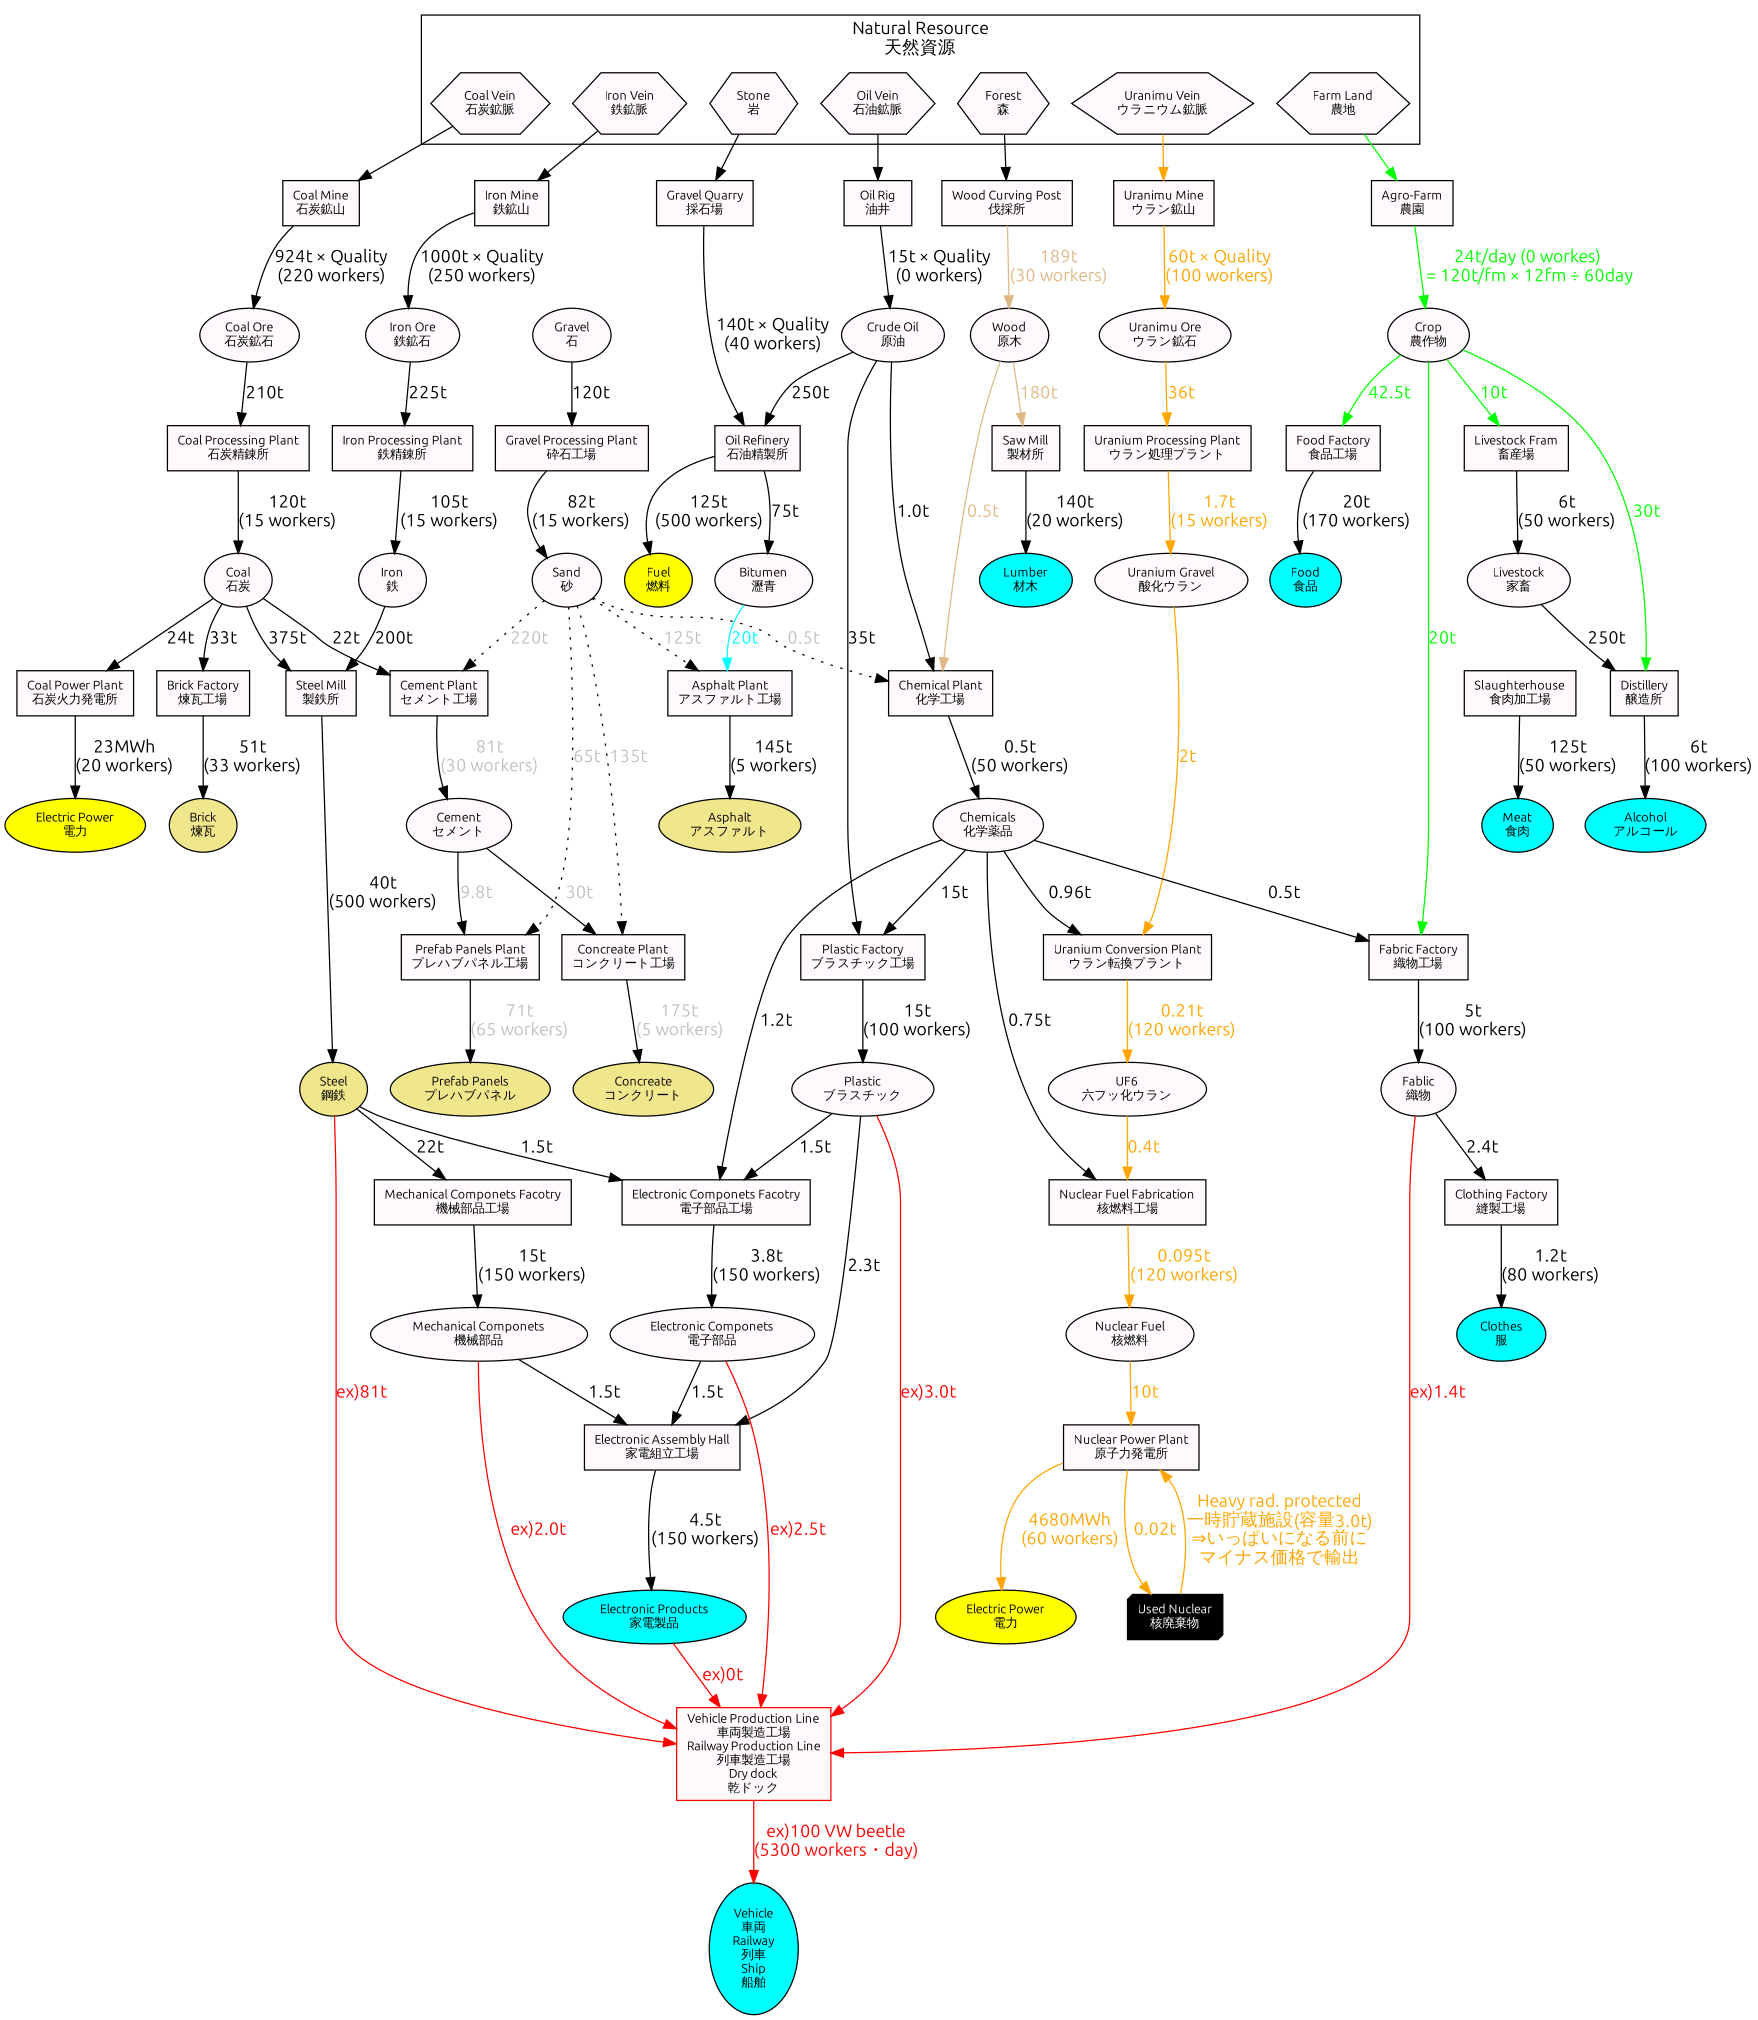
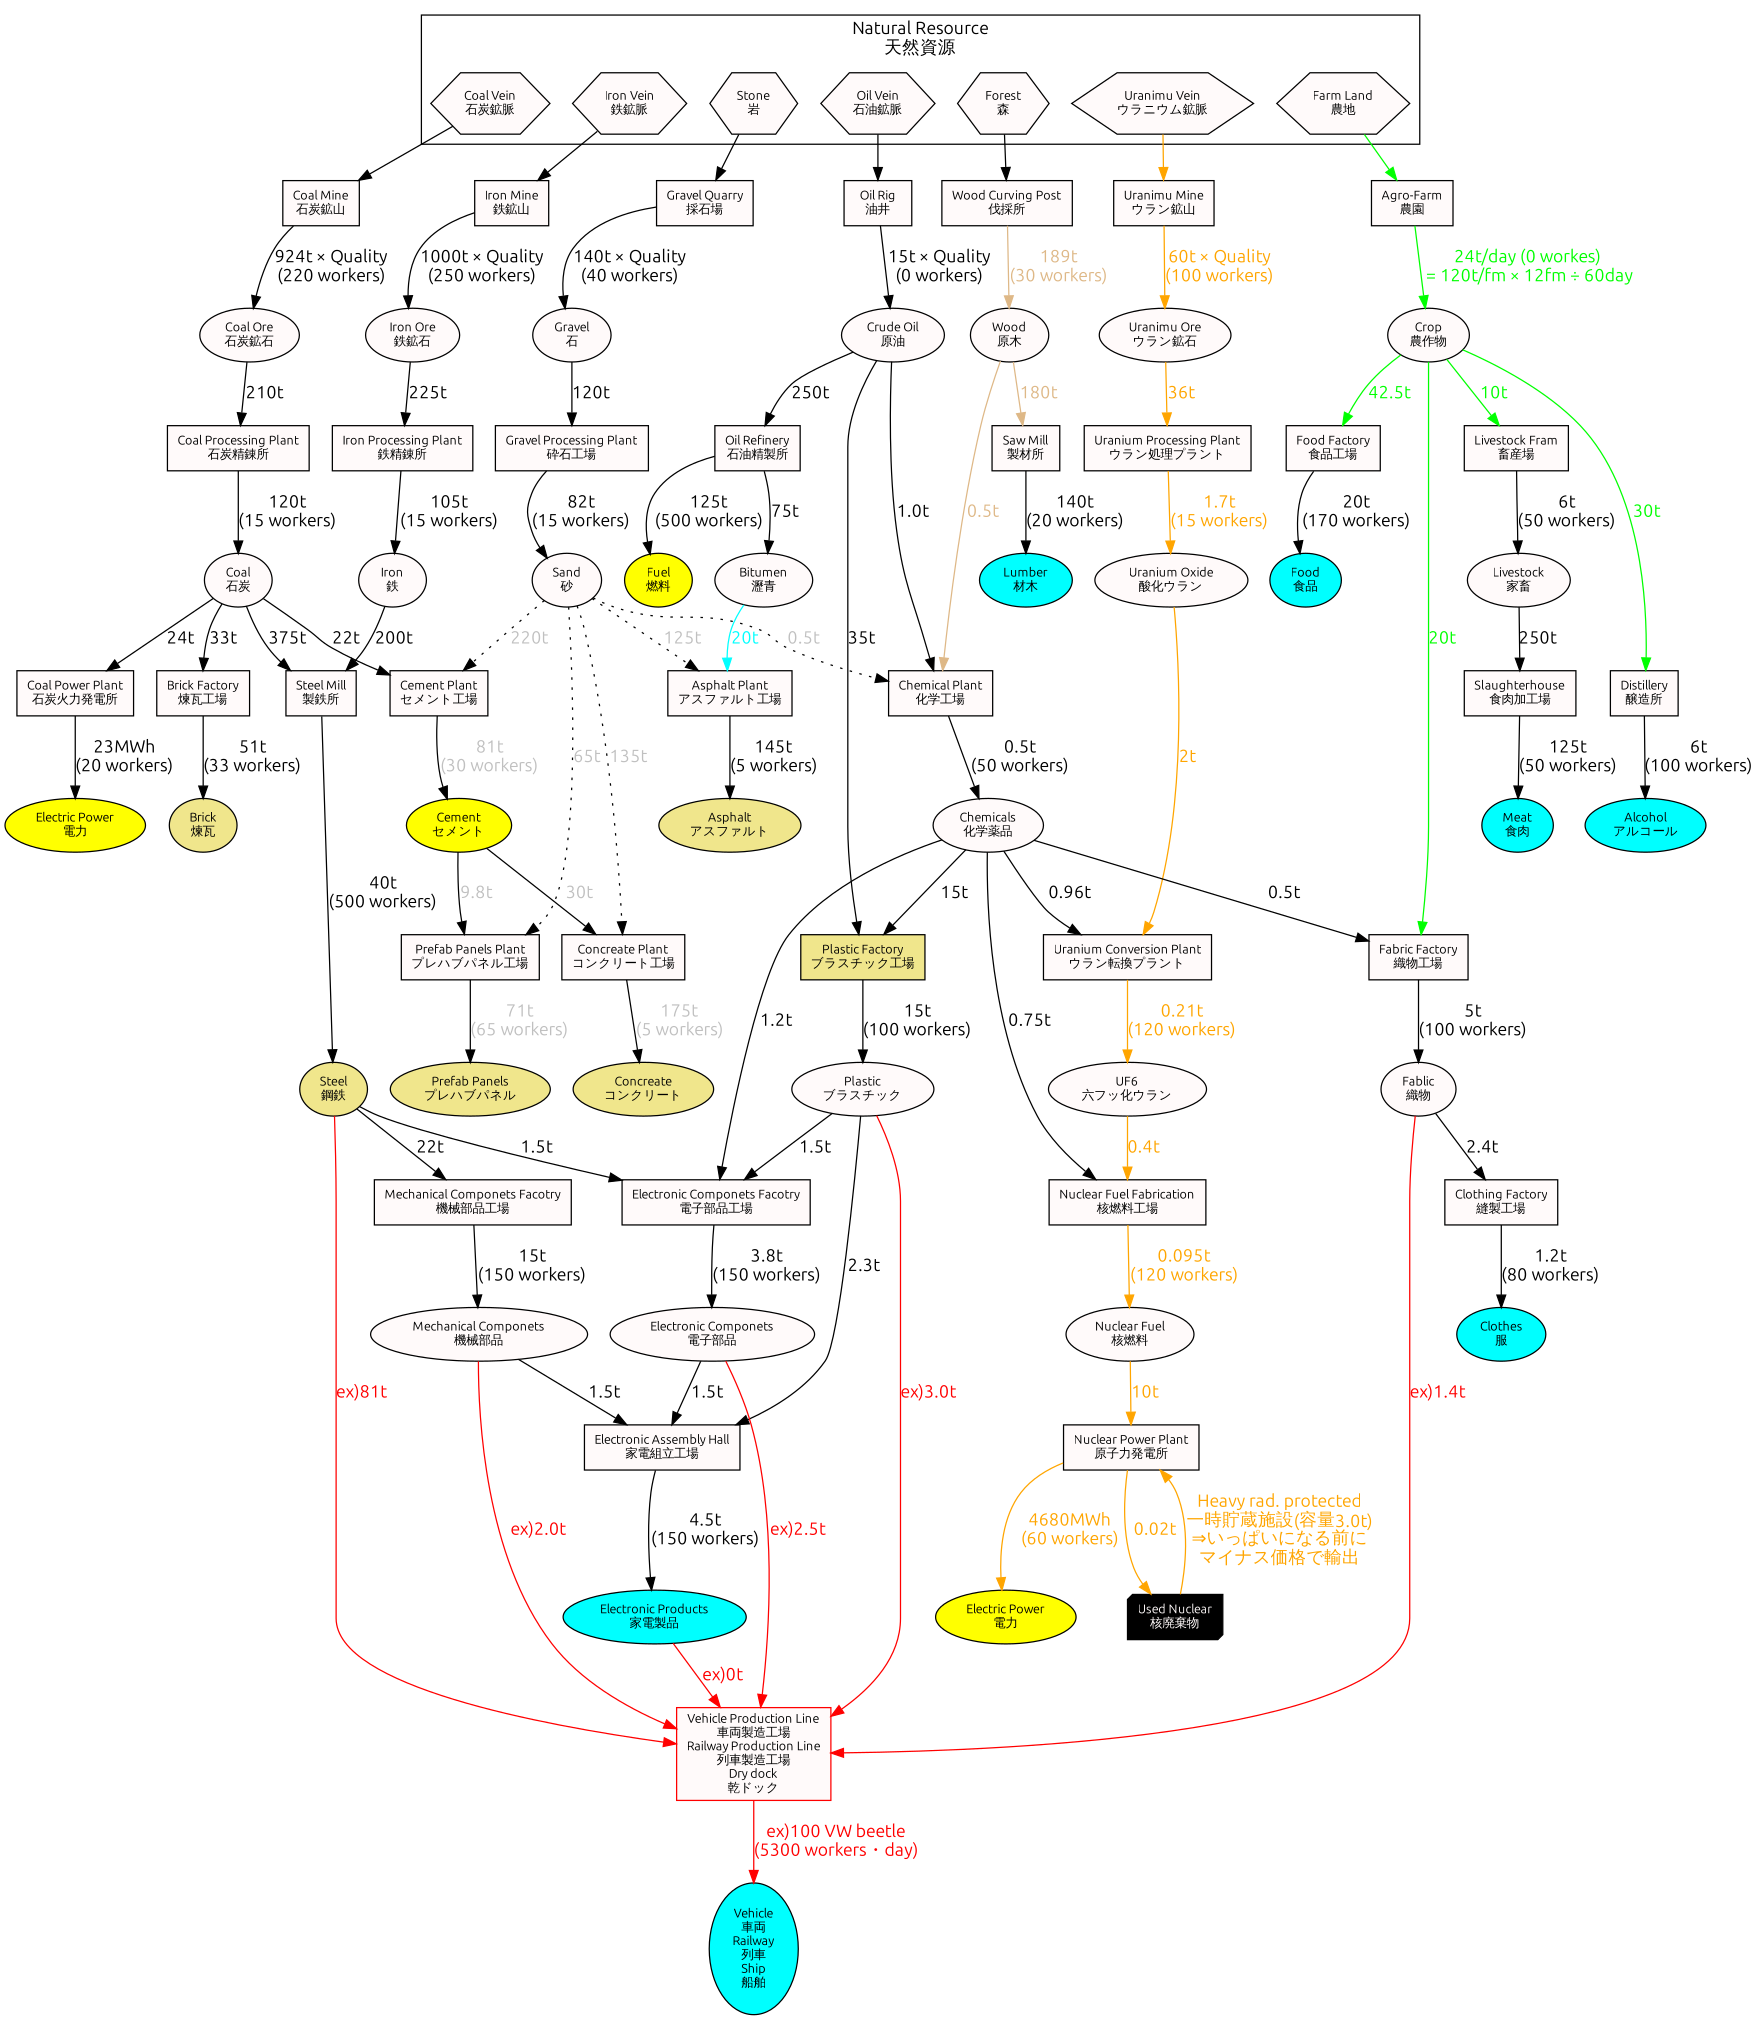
(709, 323) -> (589, 232)
(1171, 580) -> (1171, 580)
(1572, 634) -> (1519, 632)
(459, 825) -> (459, 825)
(863, 957) -> (863, 957)
